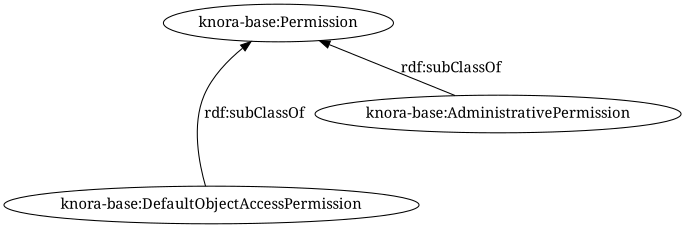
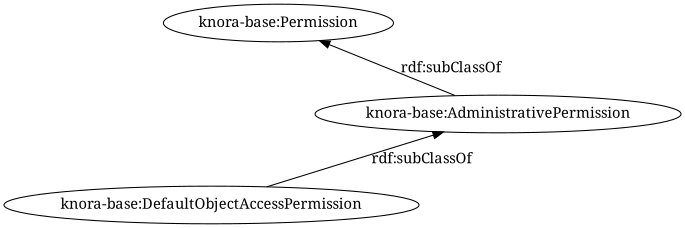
(200, 110) -> (350, 161)
